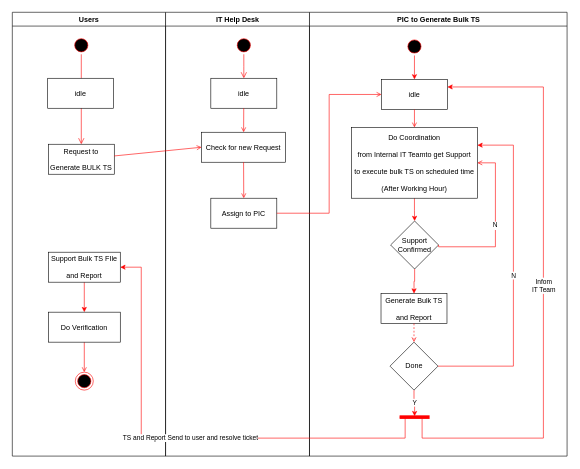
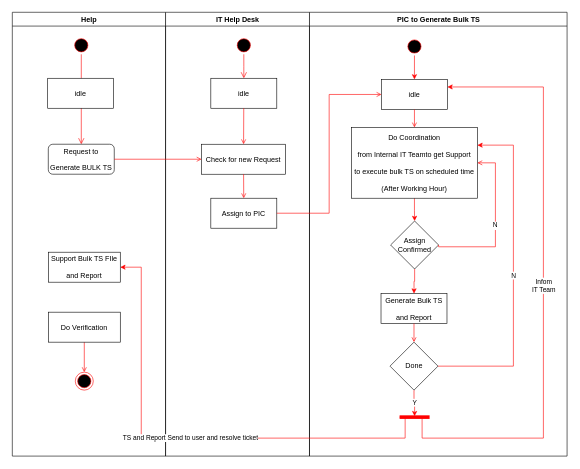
(89, 20) -> (89, 20)
(244, 147) -> (244, 159)
(81, 159) -> (81, 159)
(415, 245) -> (415, 245)
(84, 306) -> none
(414, 331) -> (414, 331)
